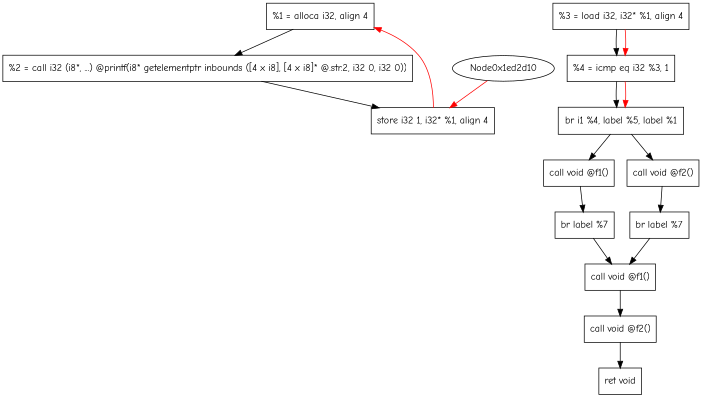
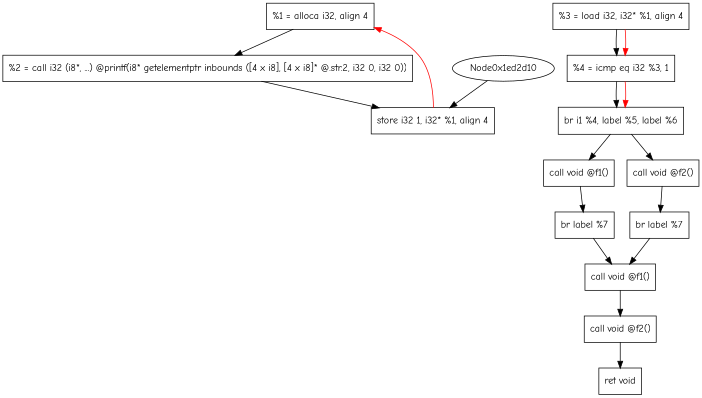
(472, 92) -> (472, 92)
(621, 121) -> (621, 121)
